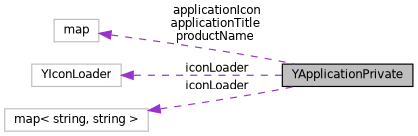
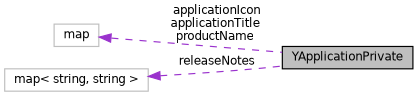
(76, 75) -> none
(215, 86) -> (215, 62)
